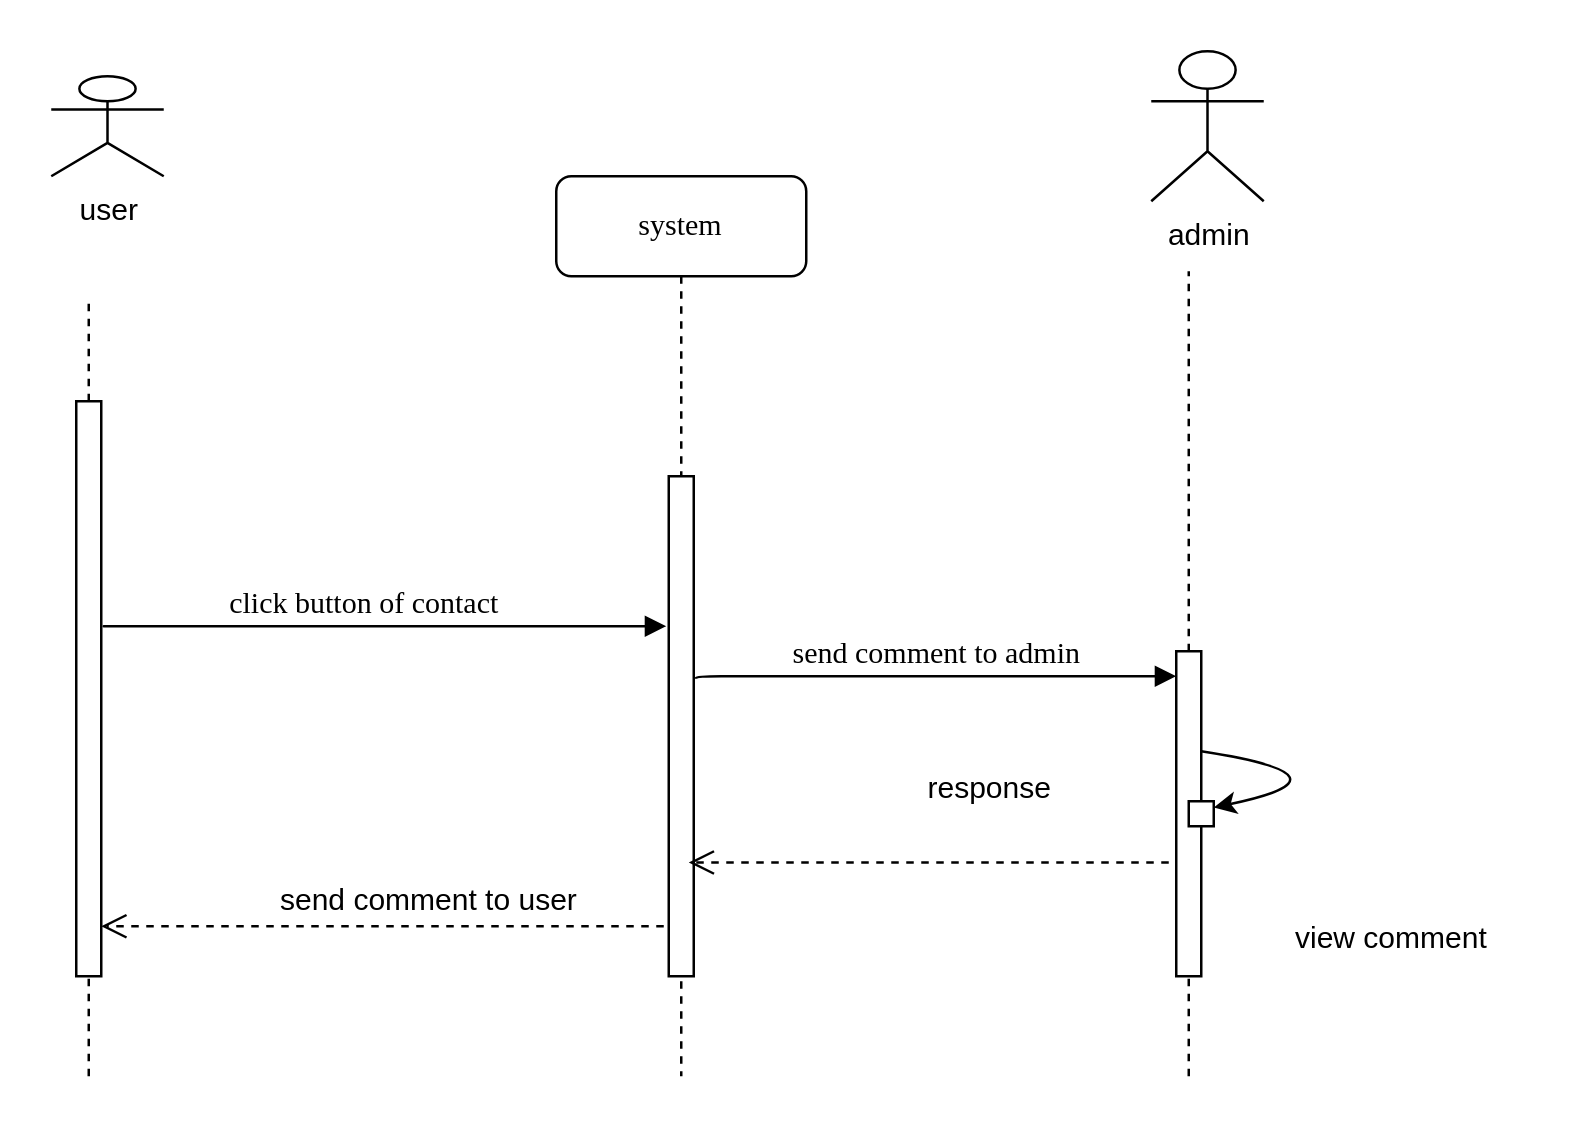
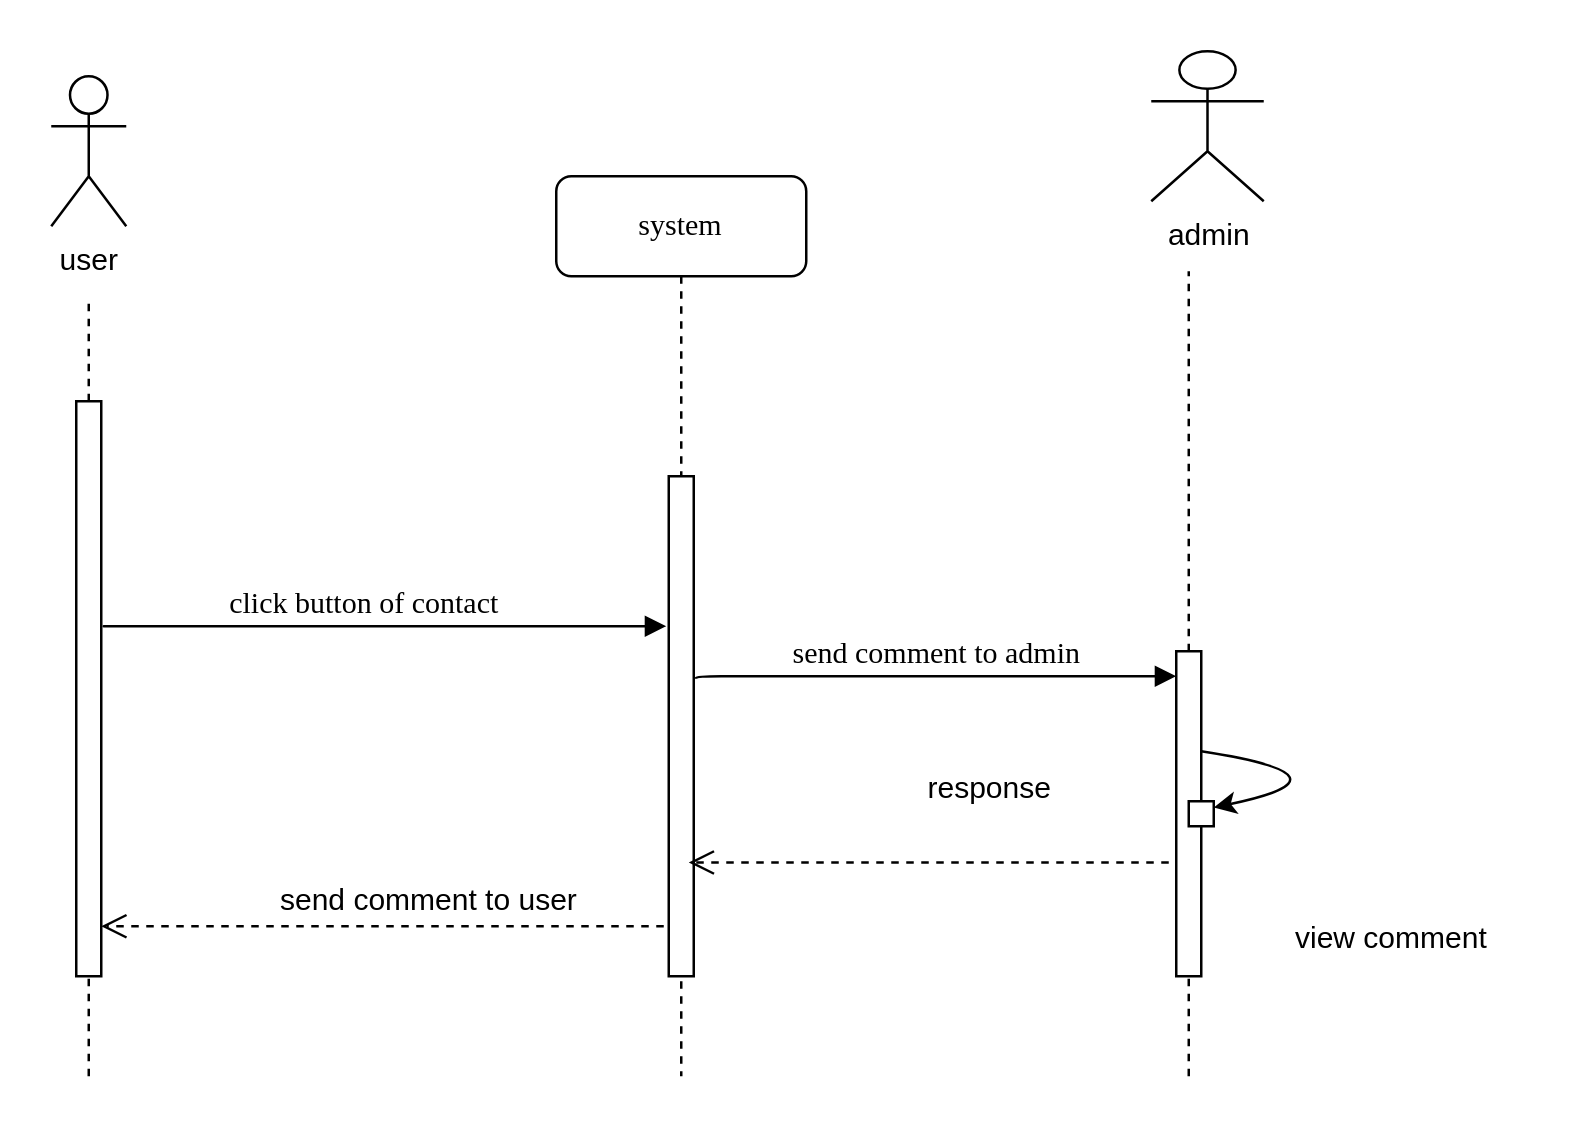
(108, 126) -> (89, 151)
